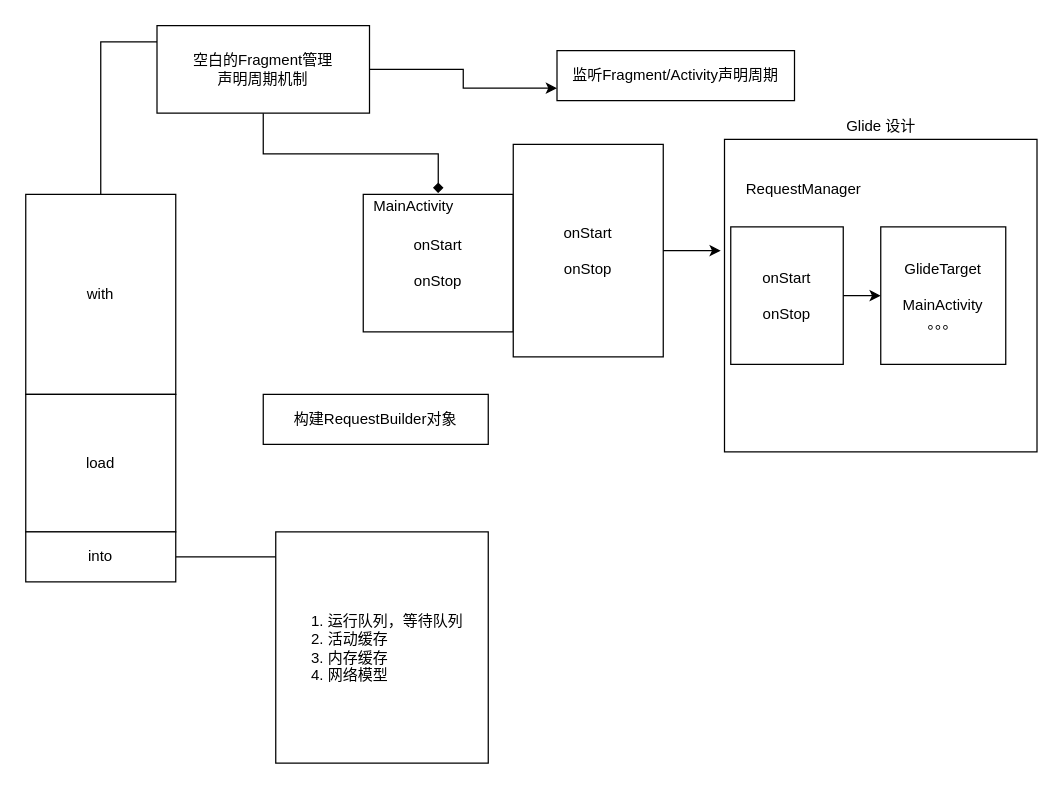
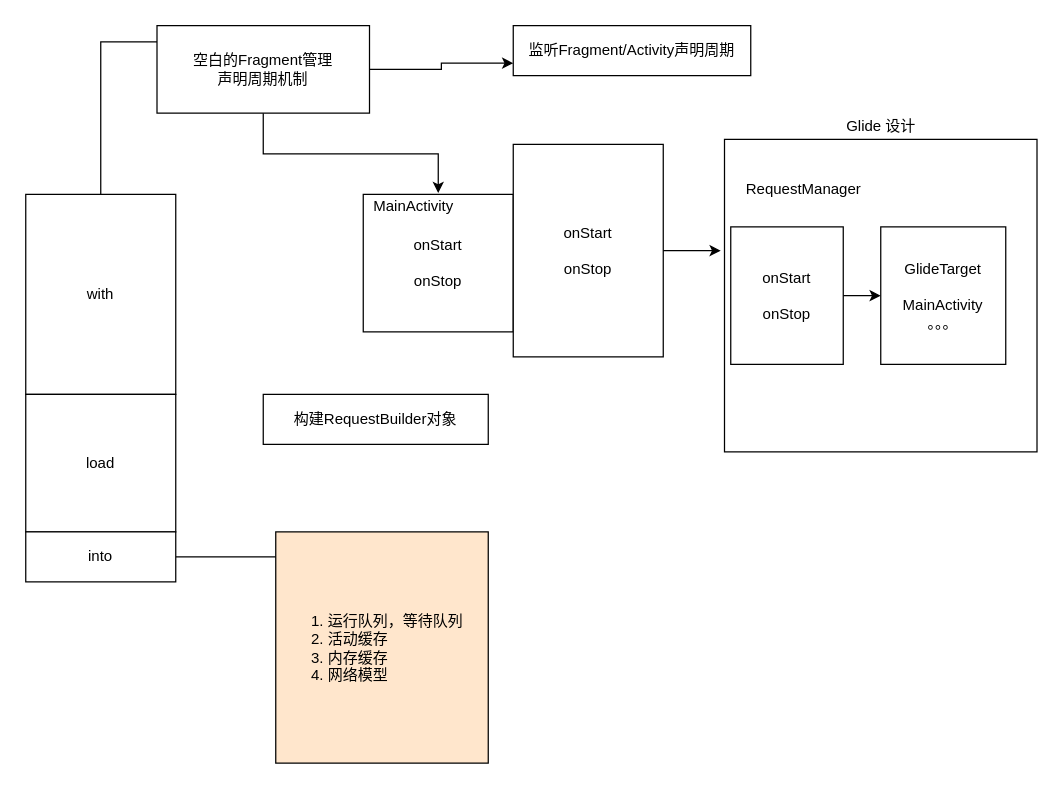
(676, 76) -> (632, 51)
(438, 182) -> (438, 183)
(382, 648) -> (382, 648)
